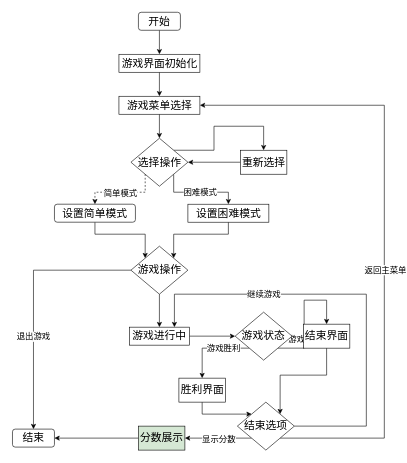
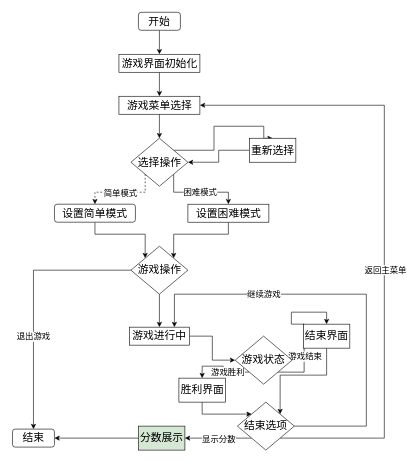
(264, 162) -> (273, 150)
(264, 336) -> (264, 360)
